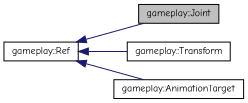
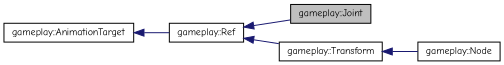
none -> (459, 51)
(115, 72) -> (157, 33)
